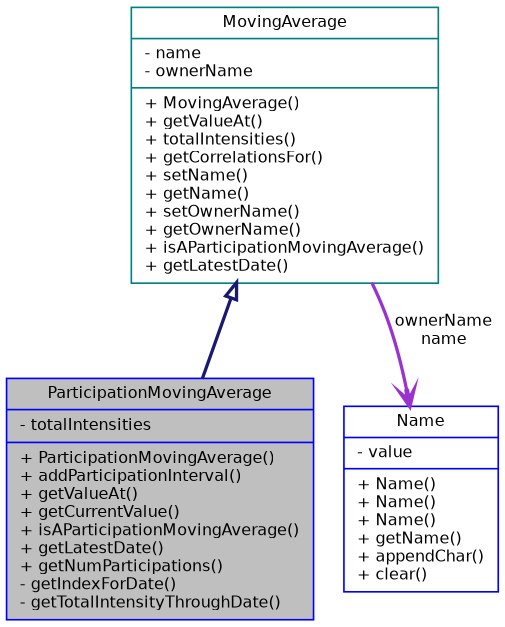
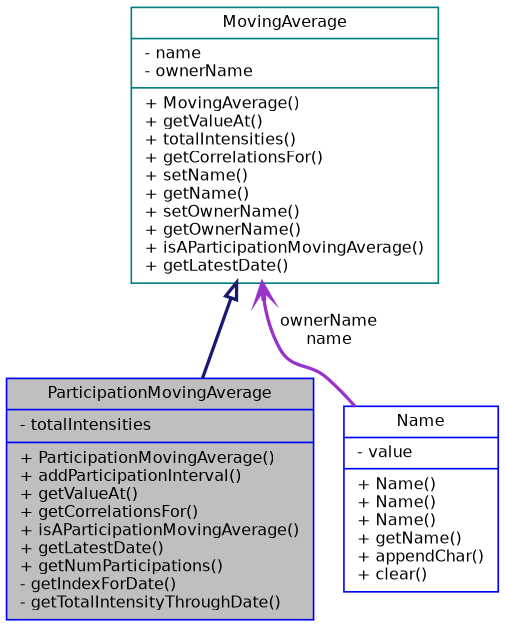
(393, 335) -> (296, 364)
(100, 512) -> (109, 512)
